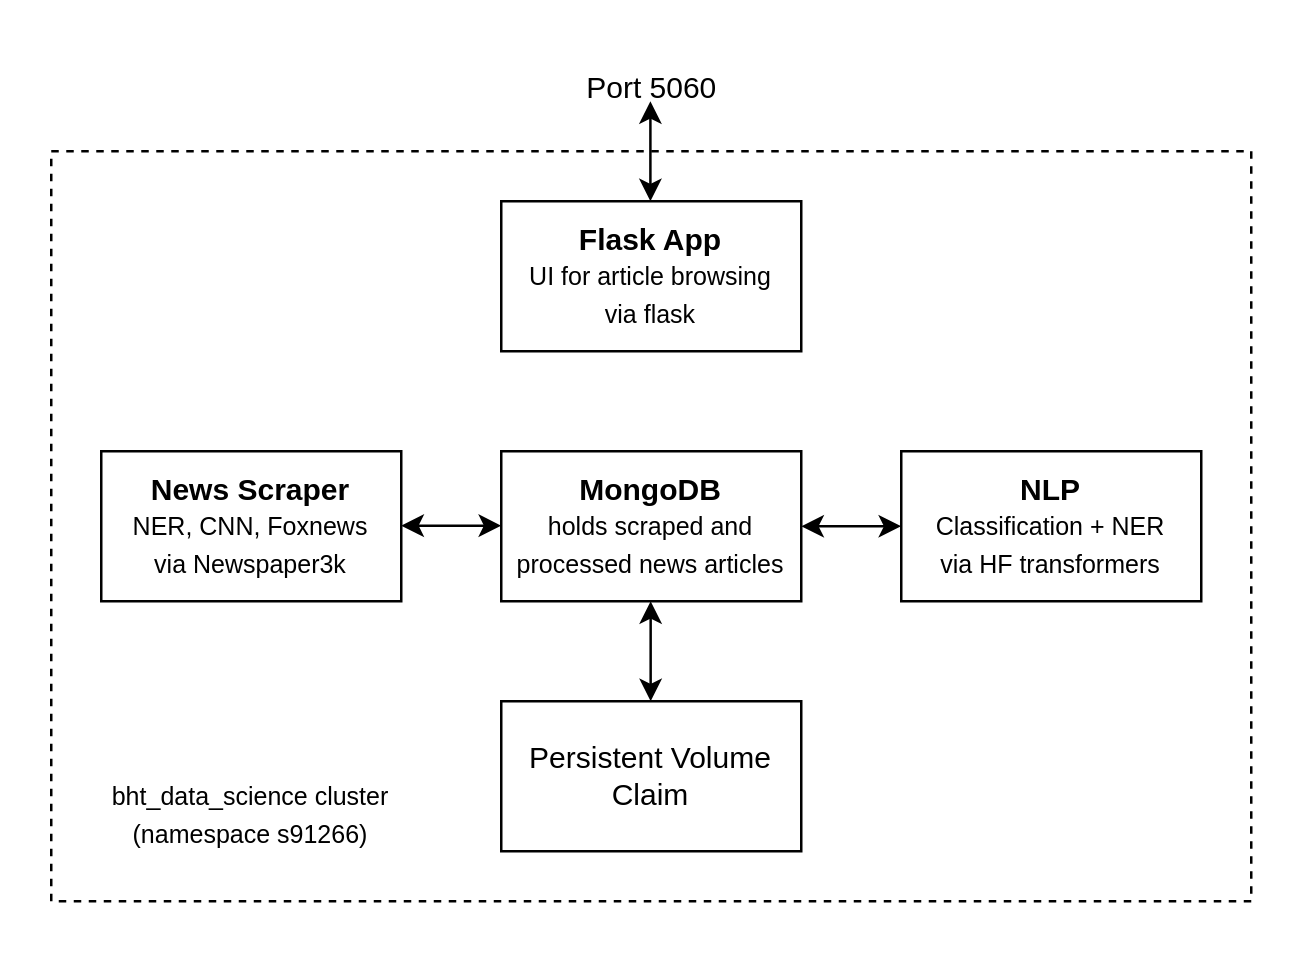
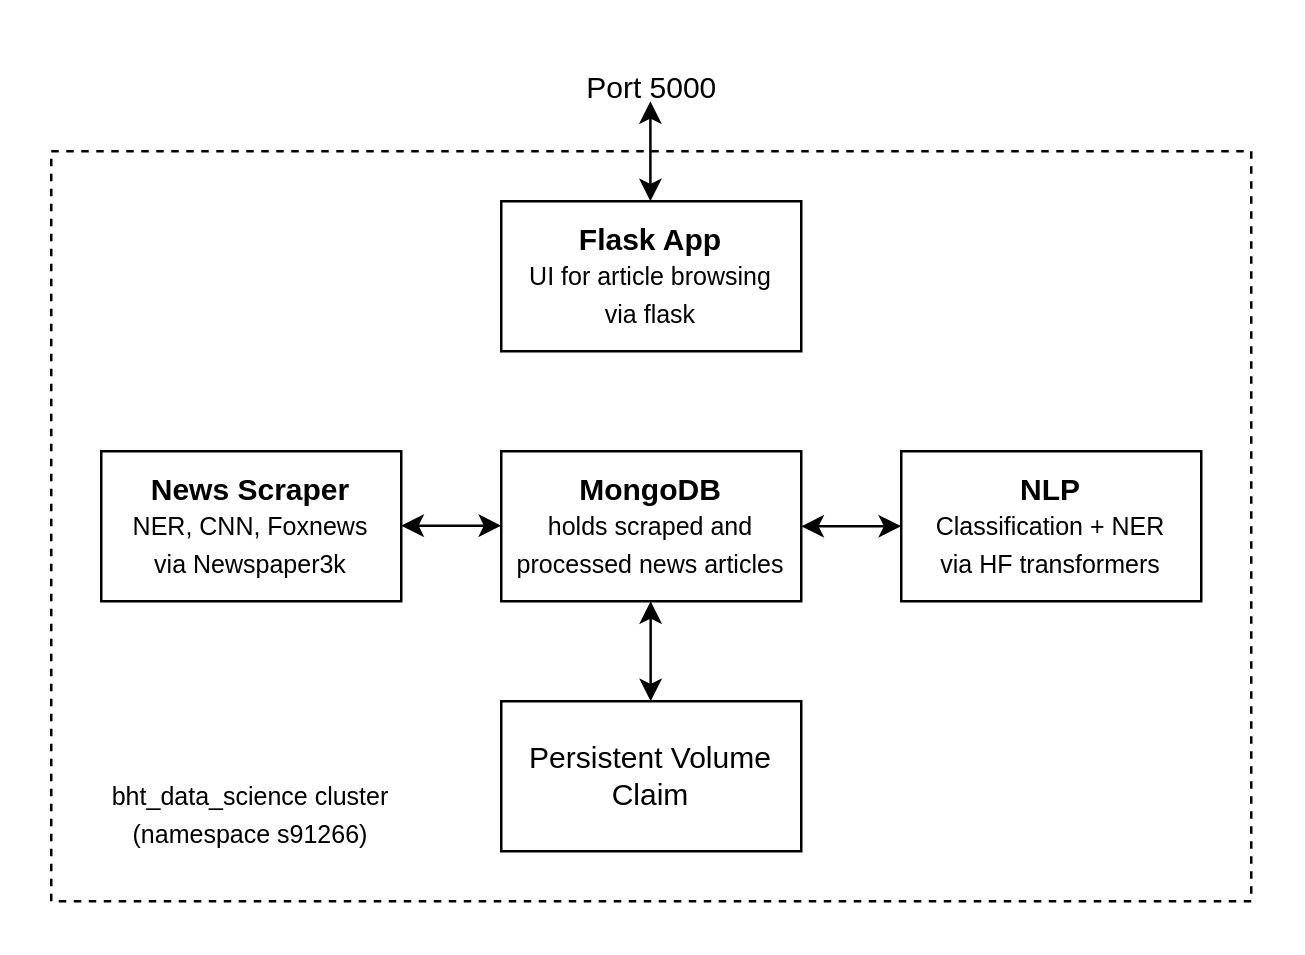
(653, 89) -> (653, 89)
